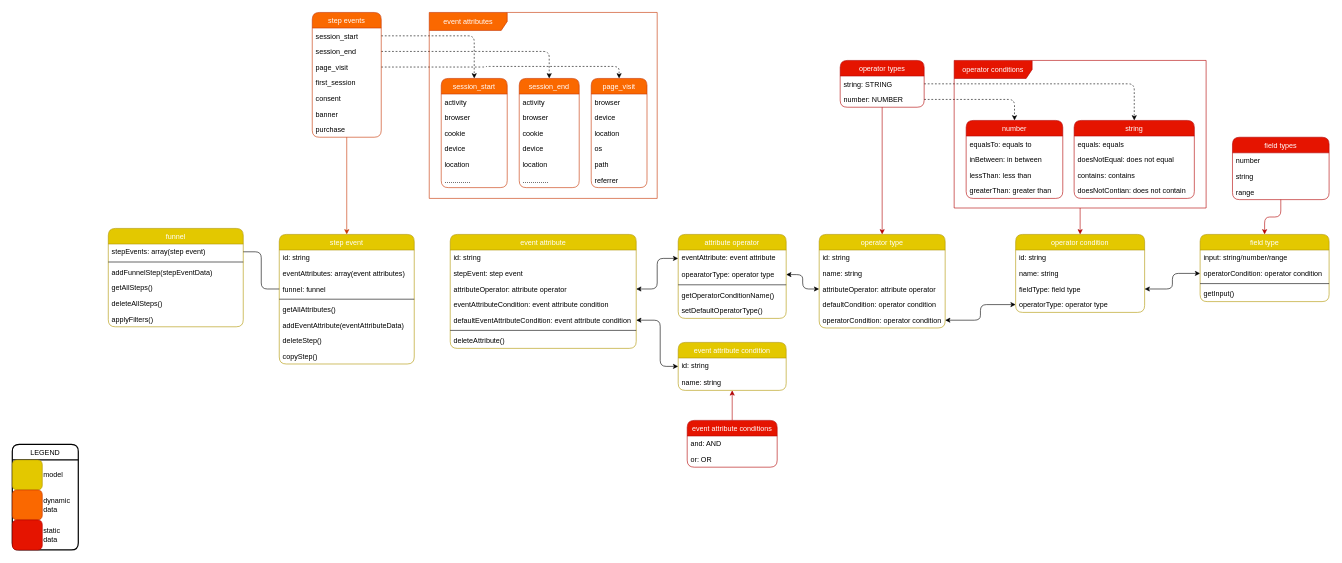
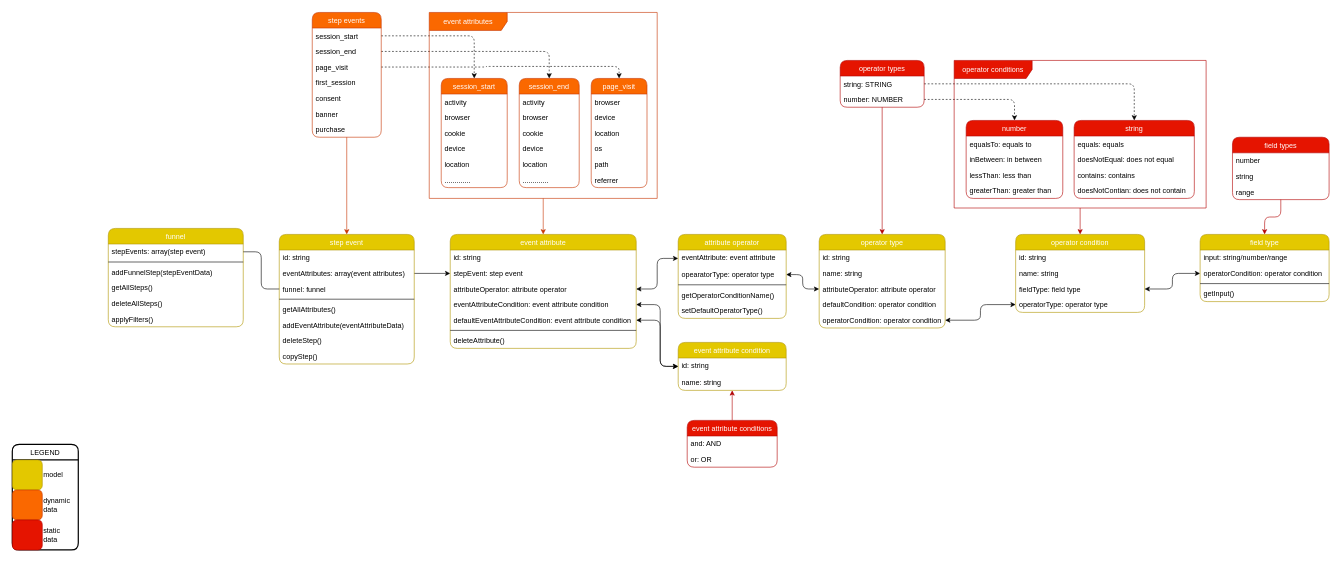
none -> (543, 228)
none -> (431, 273)
none -> (652, 305)
